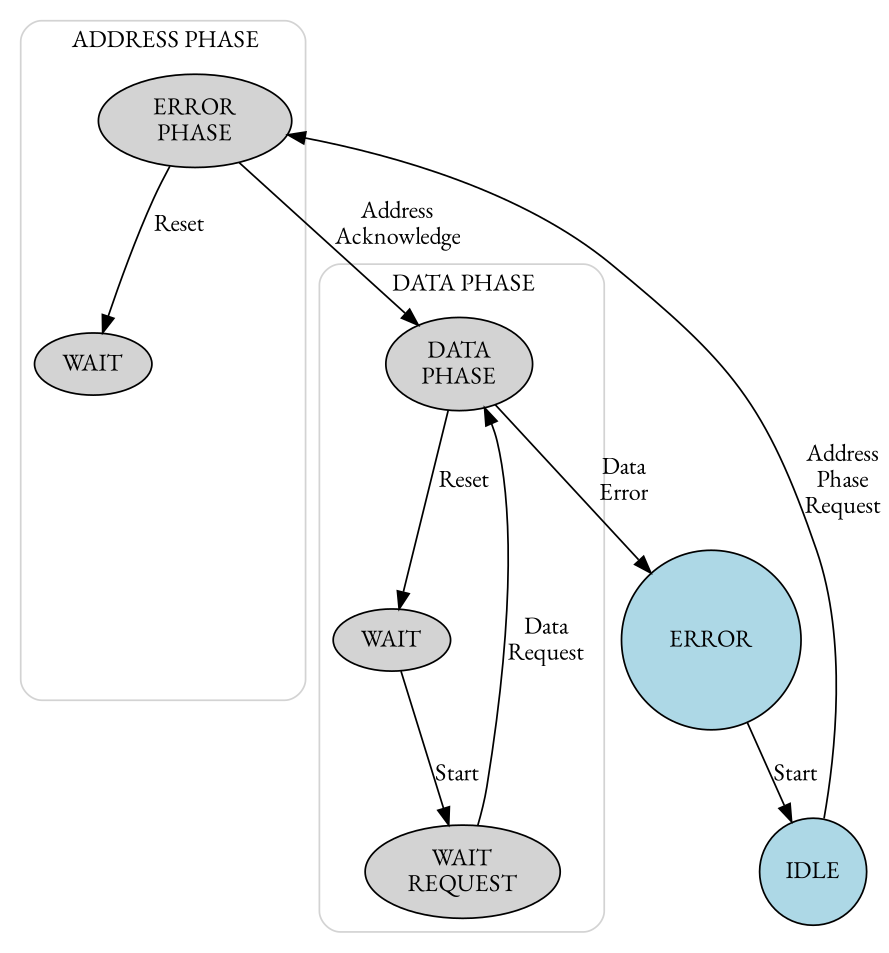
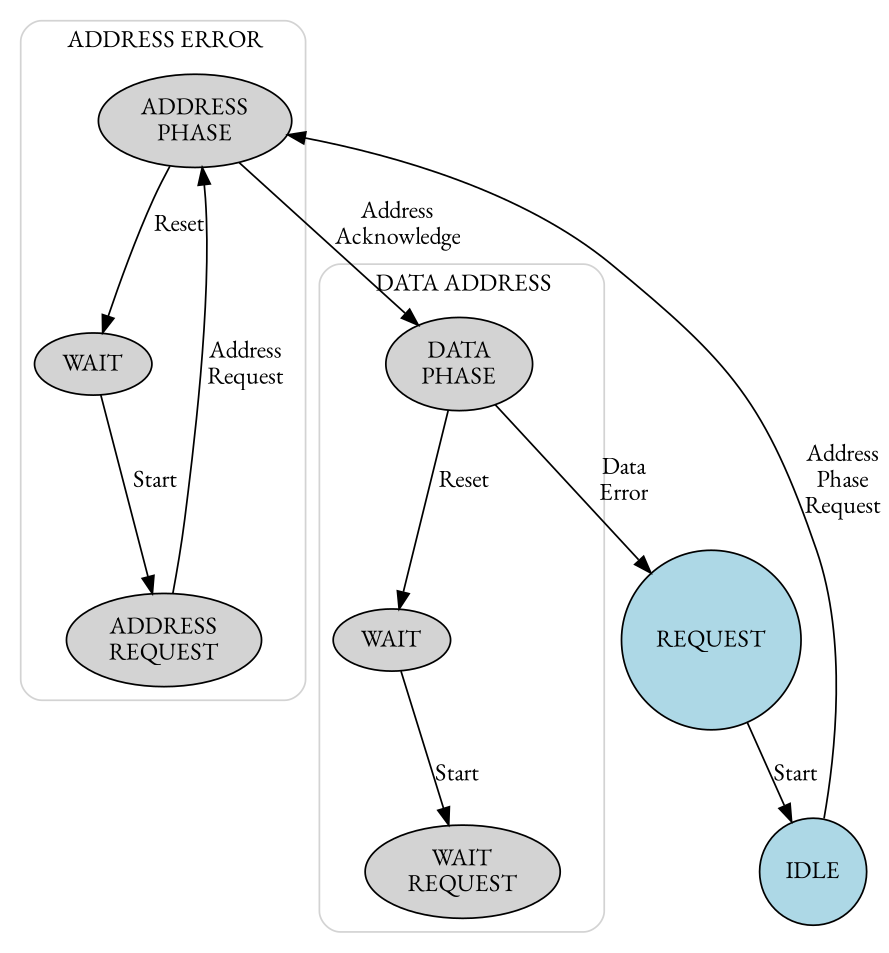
(163, 41) -> (163, 41)
(195, 121) -> (195, 121)
(462, 284) -> (462, 284)
(506, 625) -> none
none -> (164, 640)
(711, 640) -> (711, 640)
